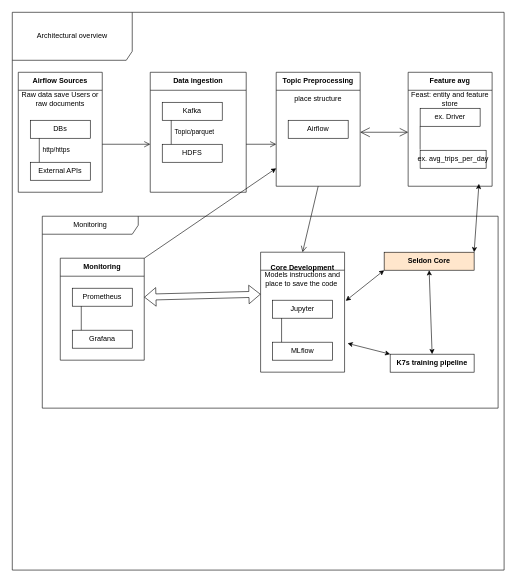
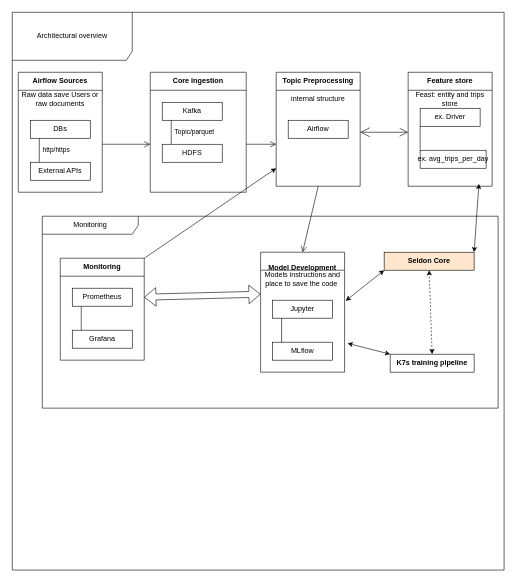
(198, 81) -> (198, 81)
(450, 81) -> (450, 81)
(318, 99) -> (318, 99)
(450, 99) -> (450, 99)
(303, 261) -> (303, 261)
(431, 312) -> (431, 312)
